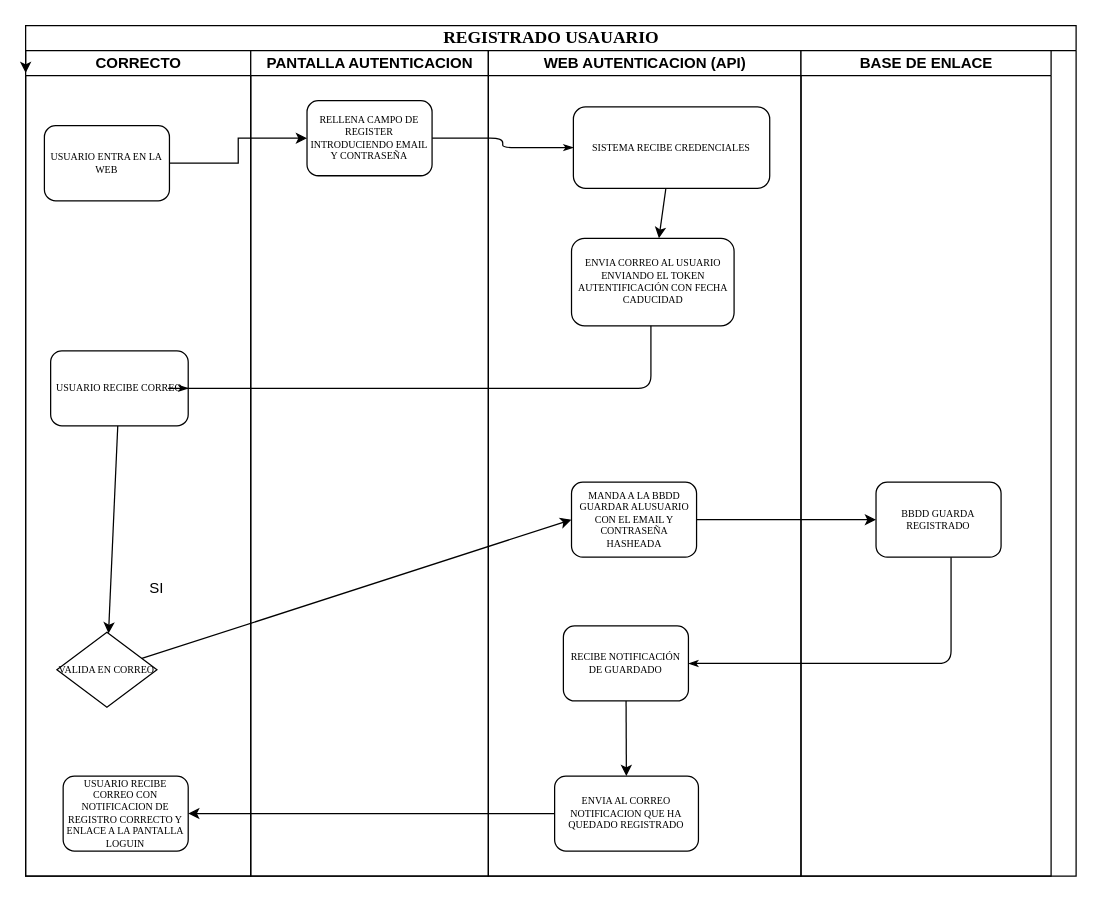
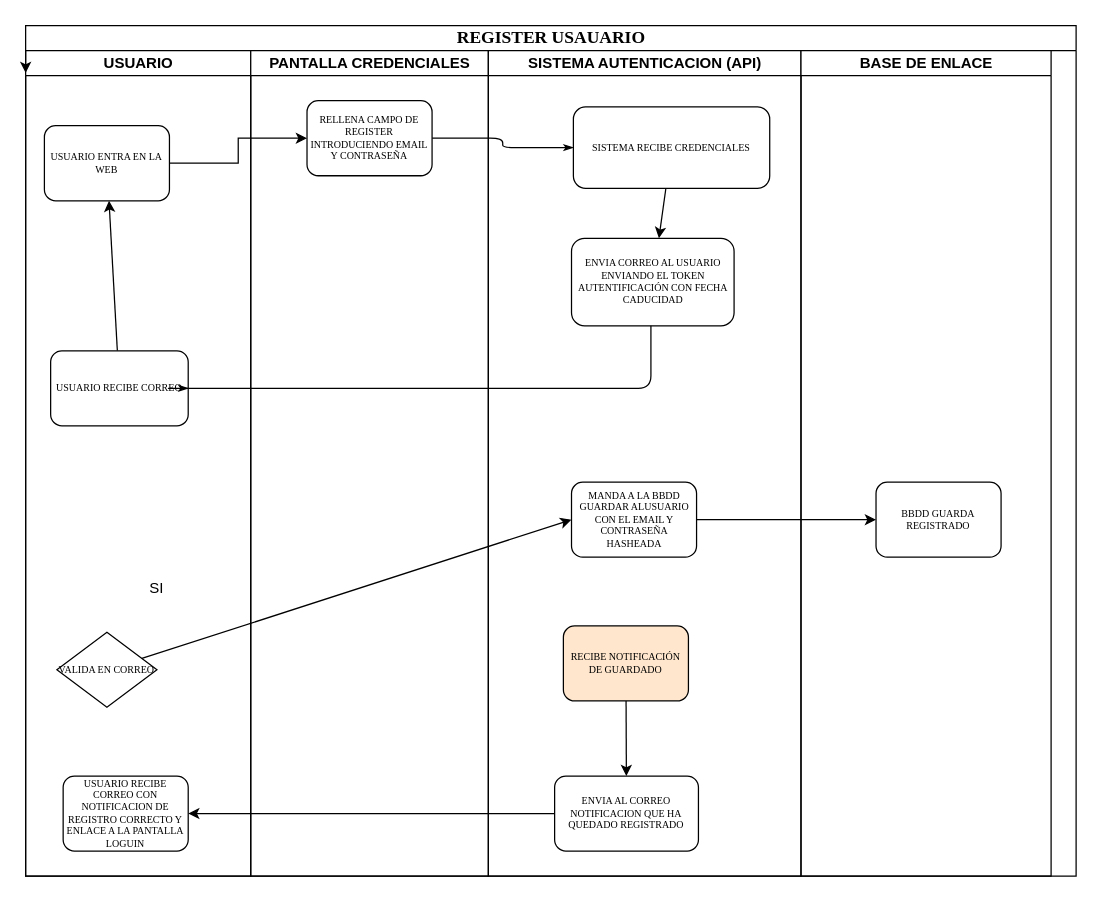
(551, 38) -> (551, 38)
(139, 63) -> (139, 63)
(370, 63) -> (370, 63)
(645, 63) -> (645, 63)
(113, 525) -> (113, 280)
(626, 663) -> (626, 663)
(871, 663) -> none
